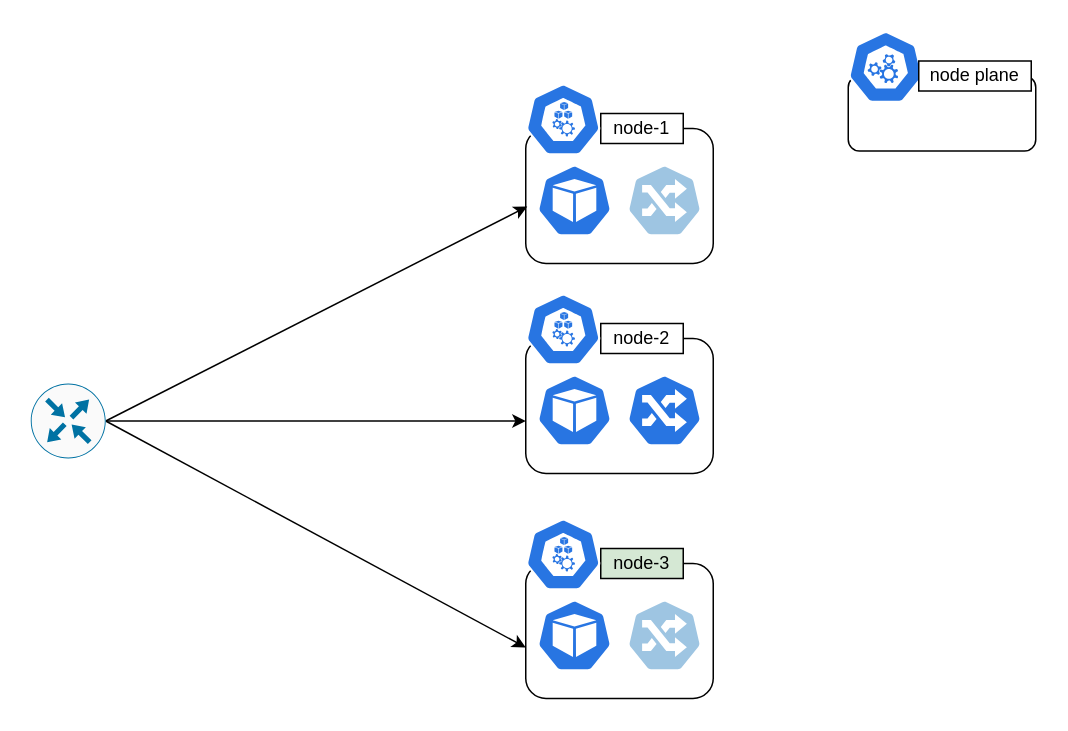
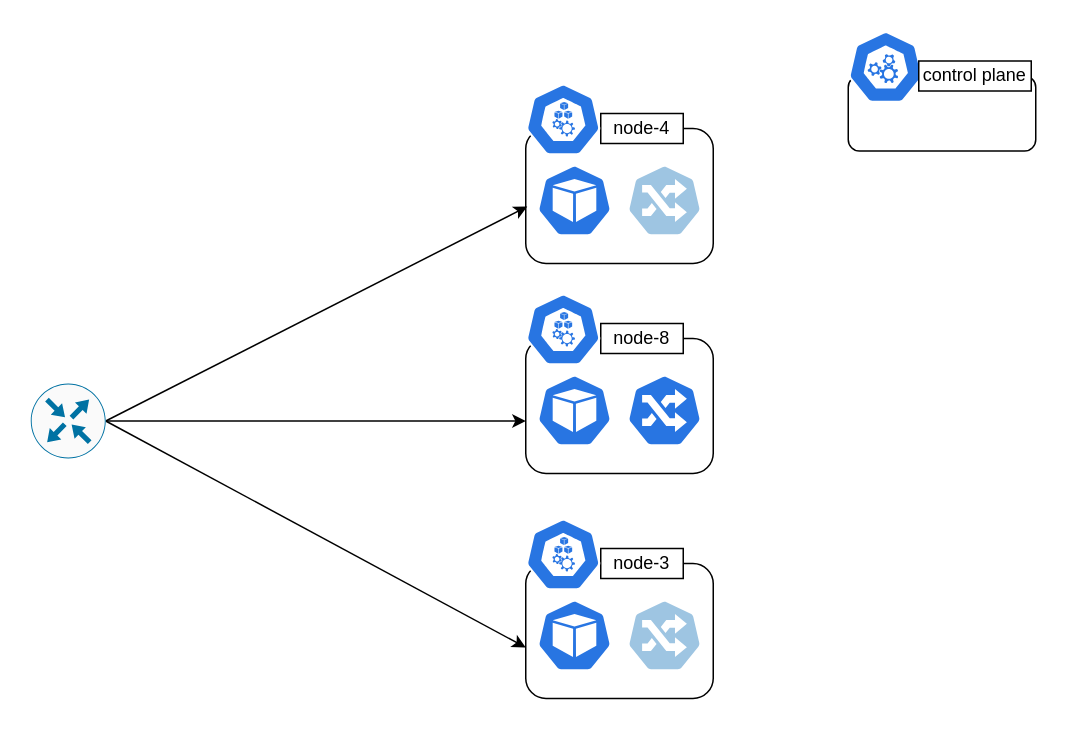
(975, 76) -> (975, 76)
(642, 128) -> (642, 128)
(642, 338) -> (642, 338)
(642, 563) -> (642, 563)
